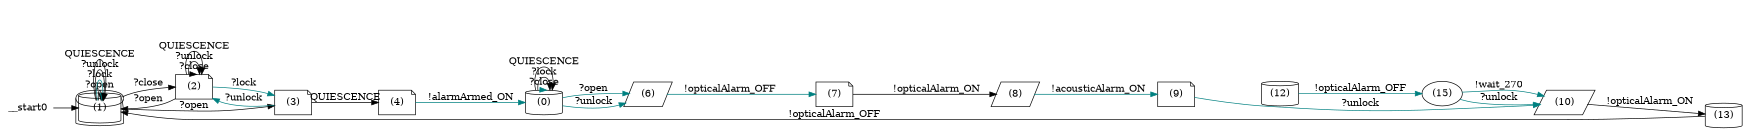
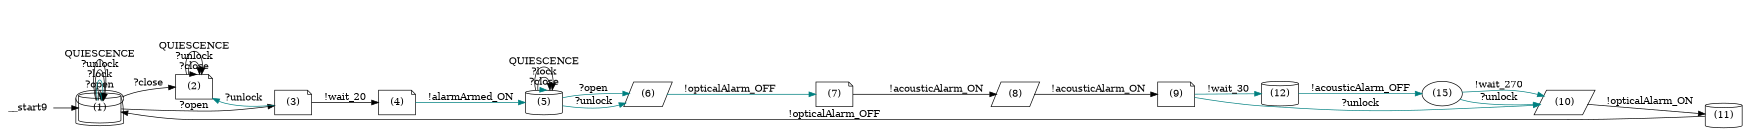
(1360, 88) -> (1360, 88)
(240, 89) -> none
(936, 89) -> (936, 89)
(1092, 94) -> (1092, 94)
none -> (1225, 94)
(345, 97) -> (345, 97)
(544, 102) -> (544, 102)
(155, 106) -> none
(28, 108) -> (28, 108)
(1724, 115) -> (1724, 115)
